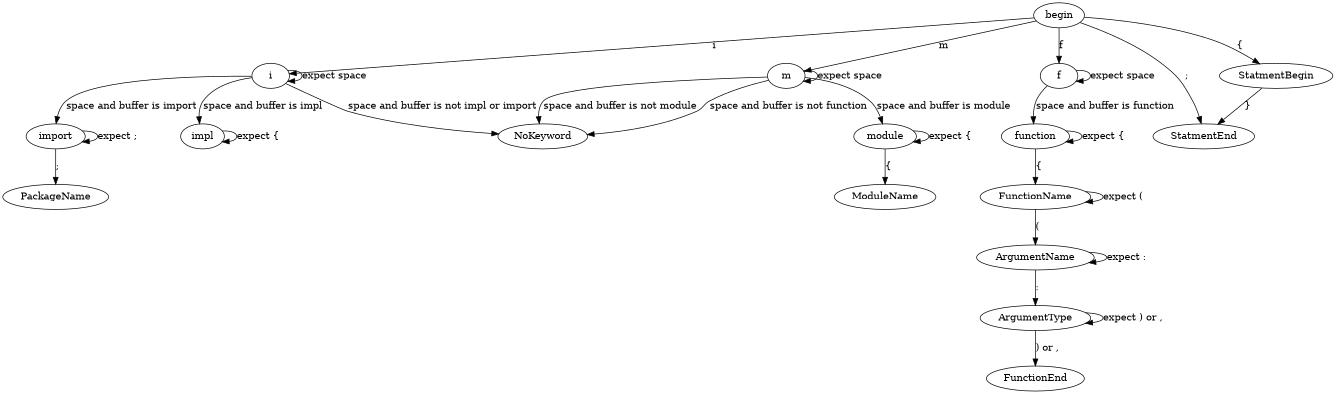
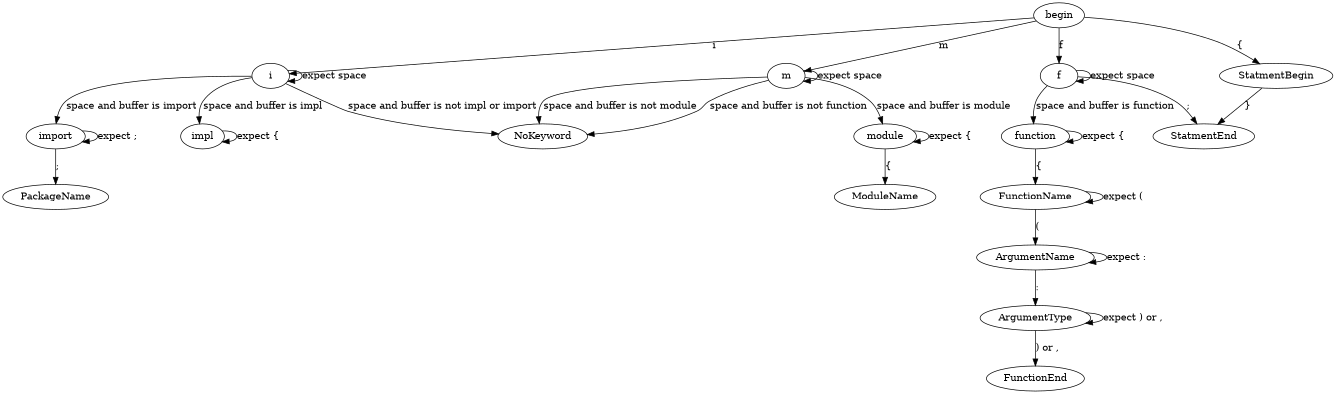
(1151, 56) -> (1140, 86)
